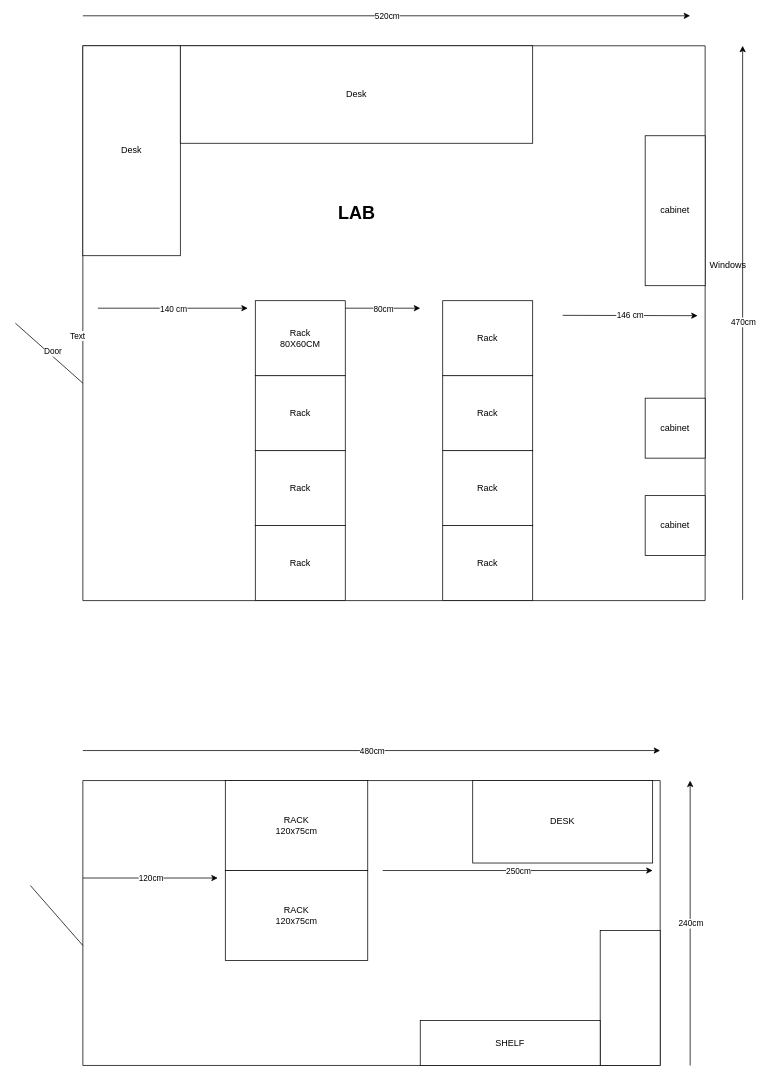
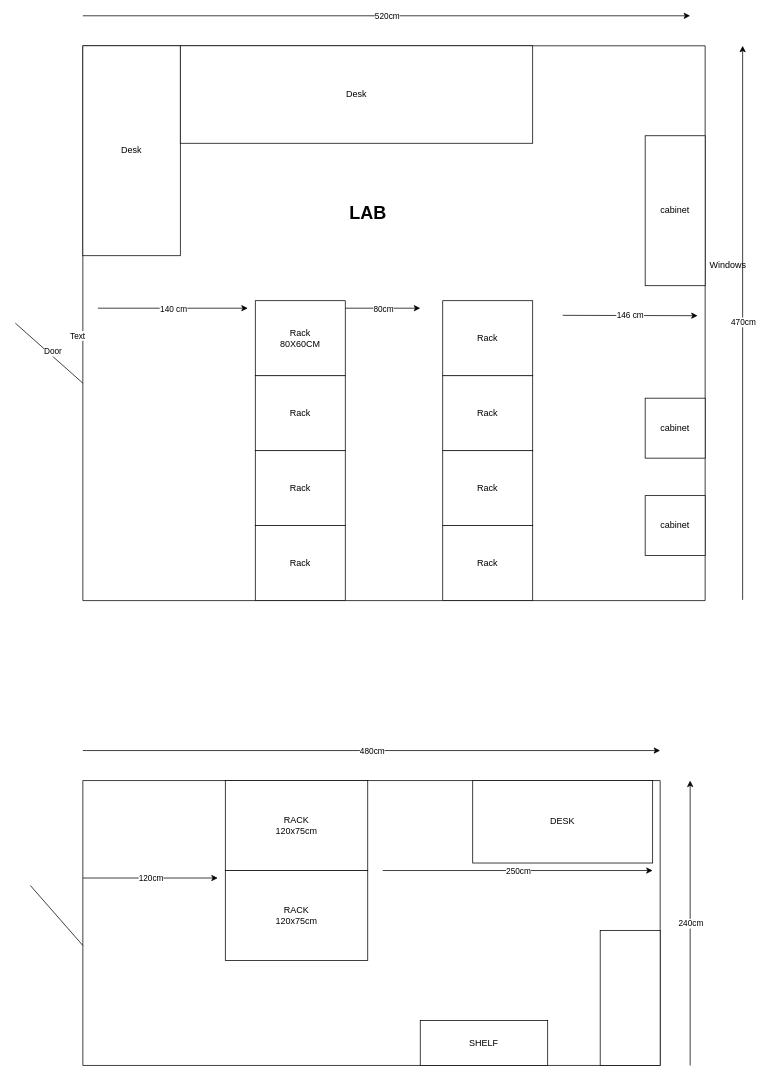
(357, 213) -> (368, 213)
(510, 1043) -> (484, 1043)
